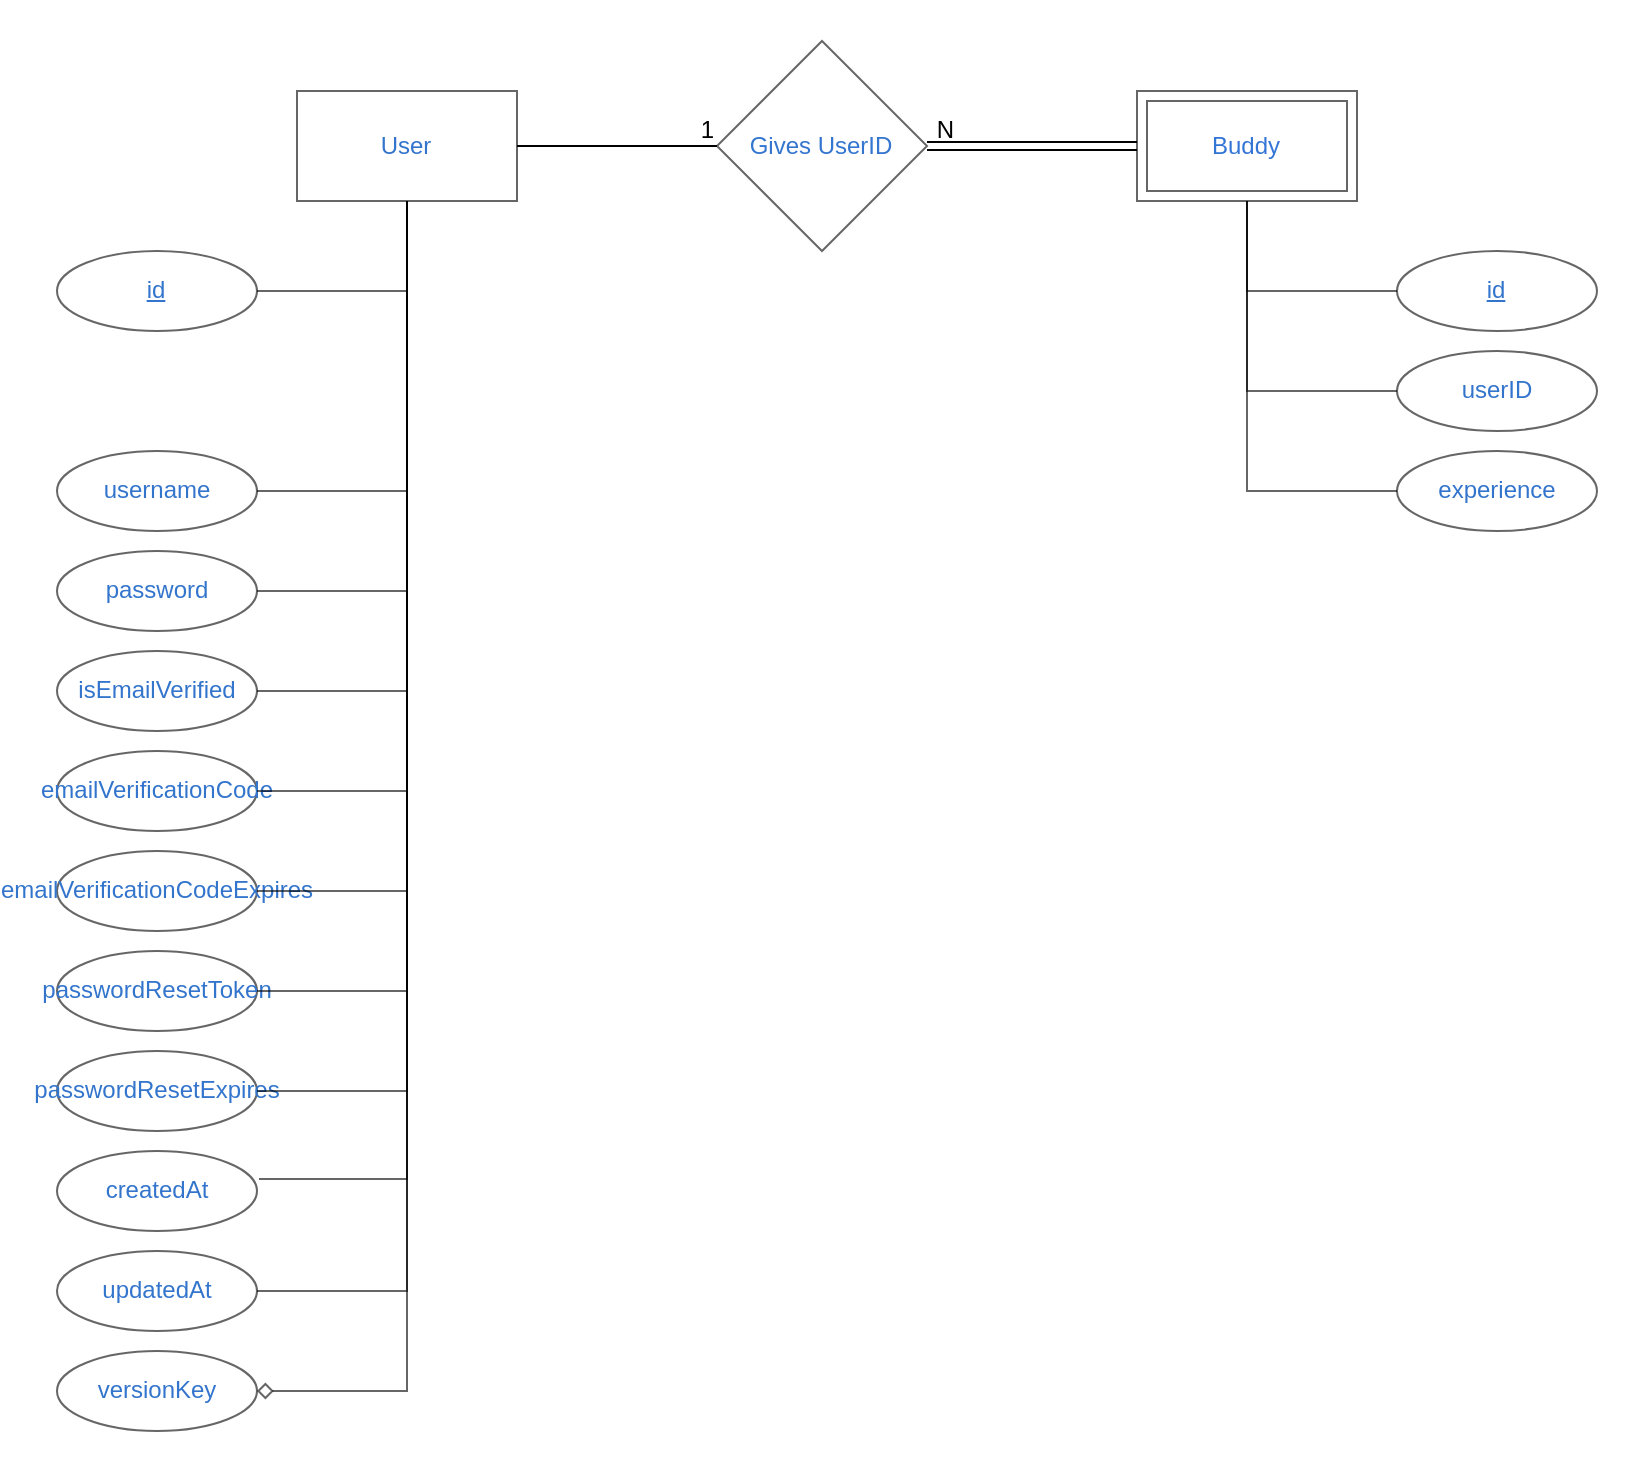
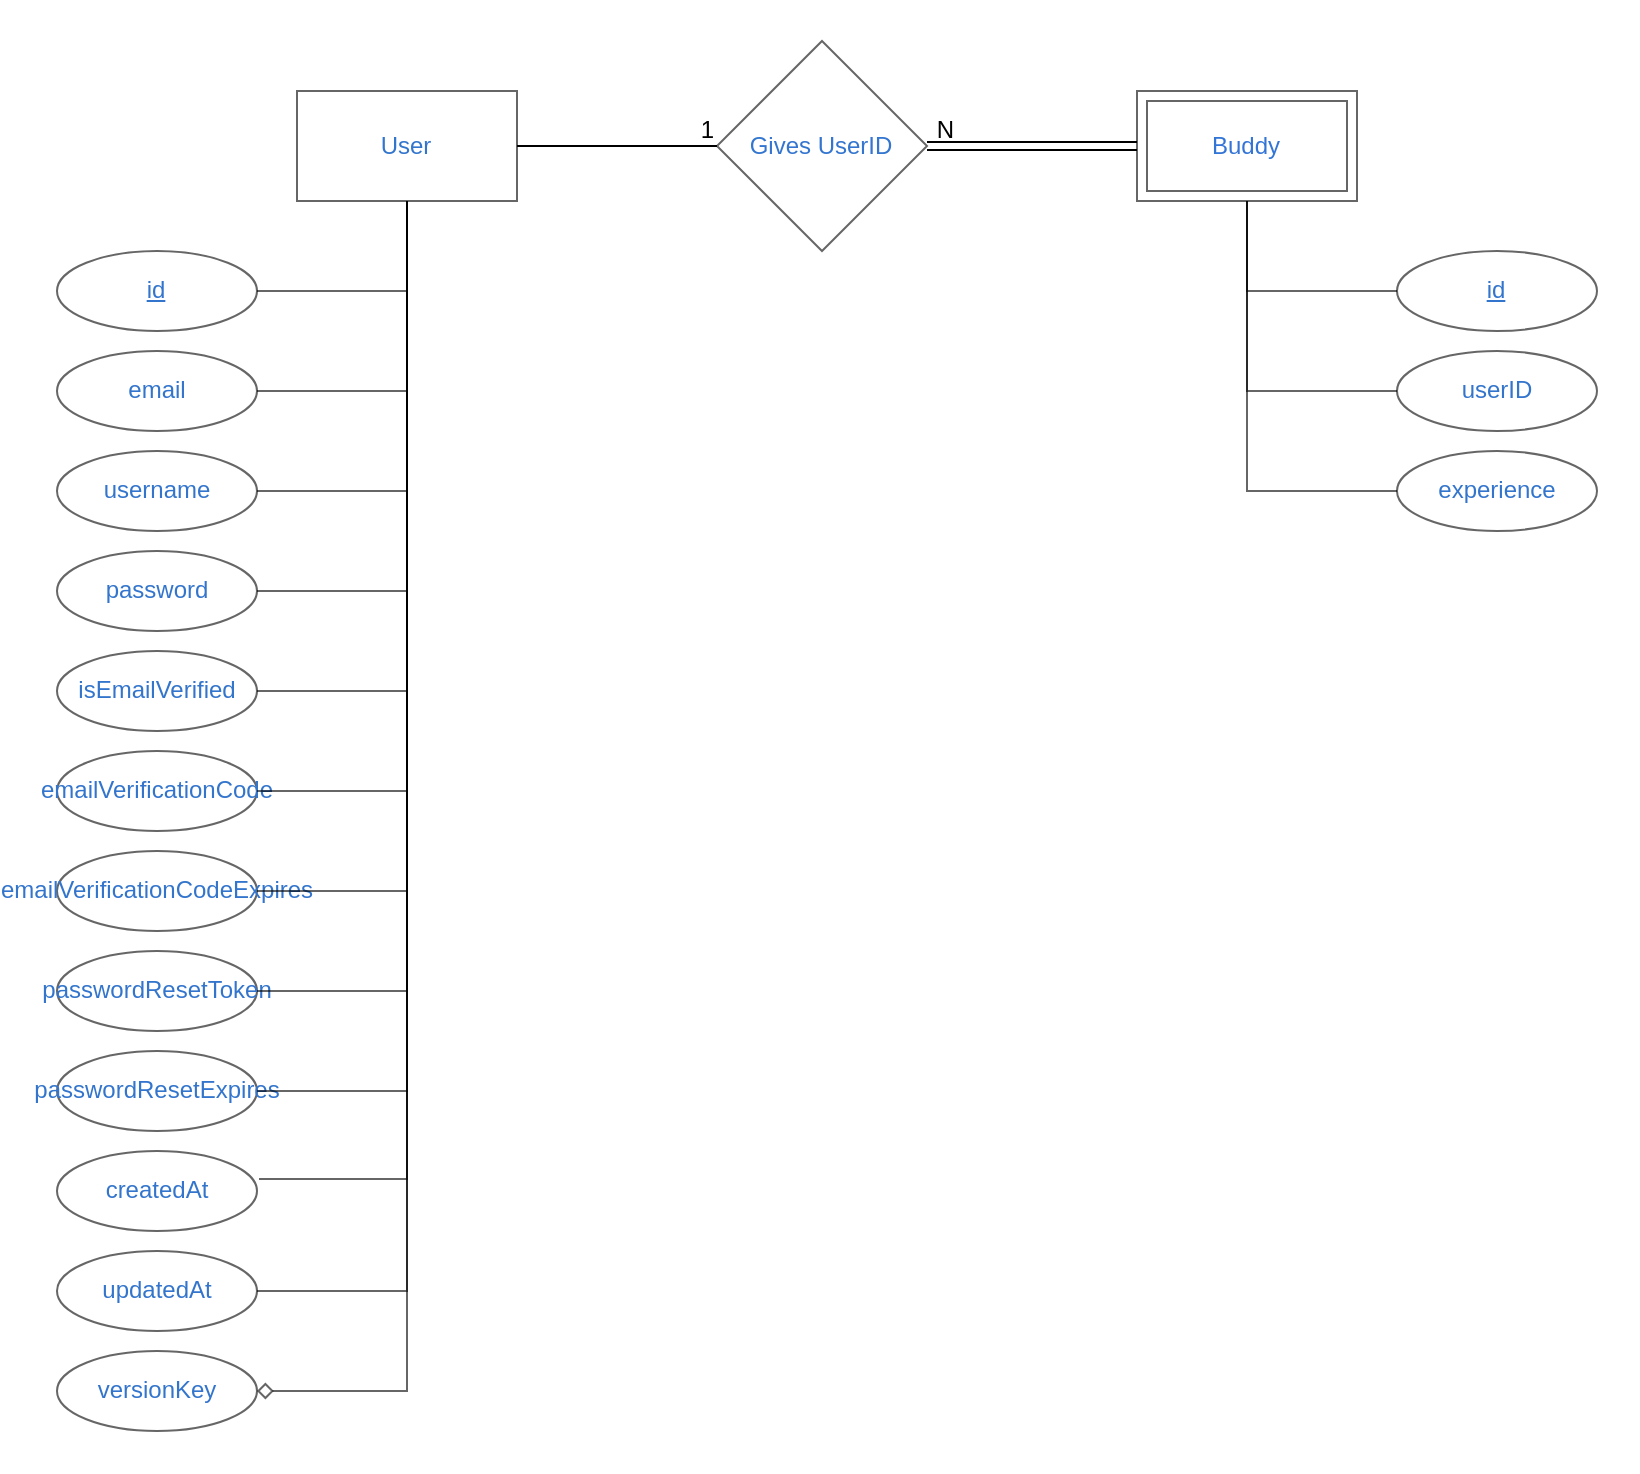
none -> (157, 391)
none -> (331, 391)
